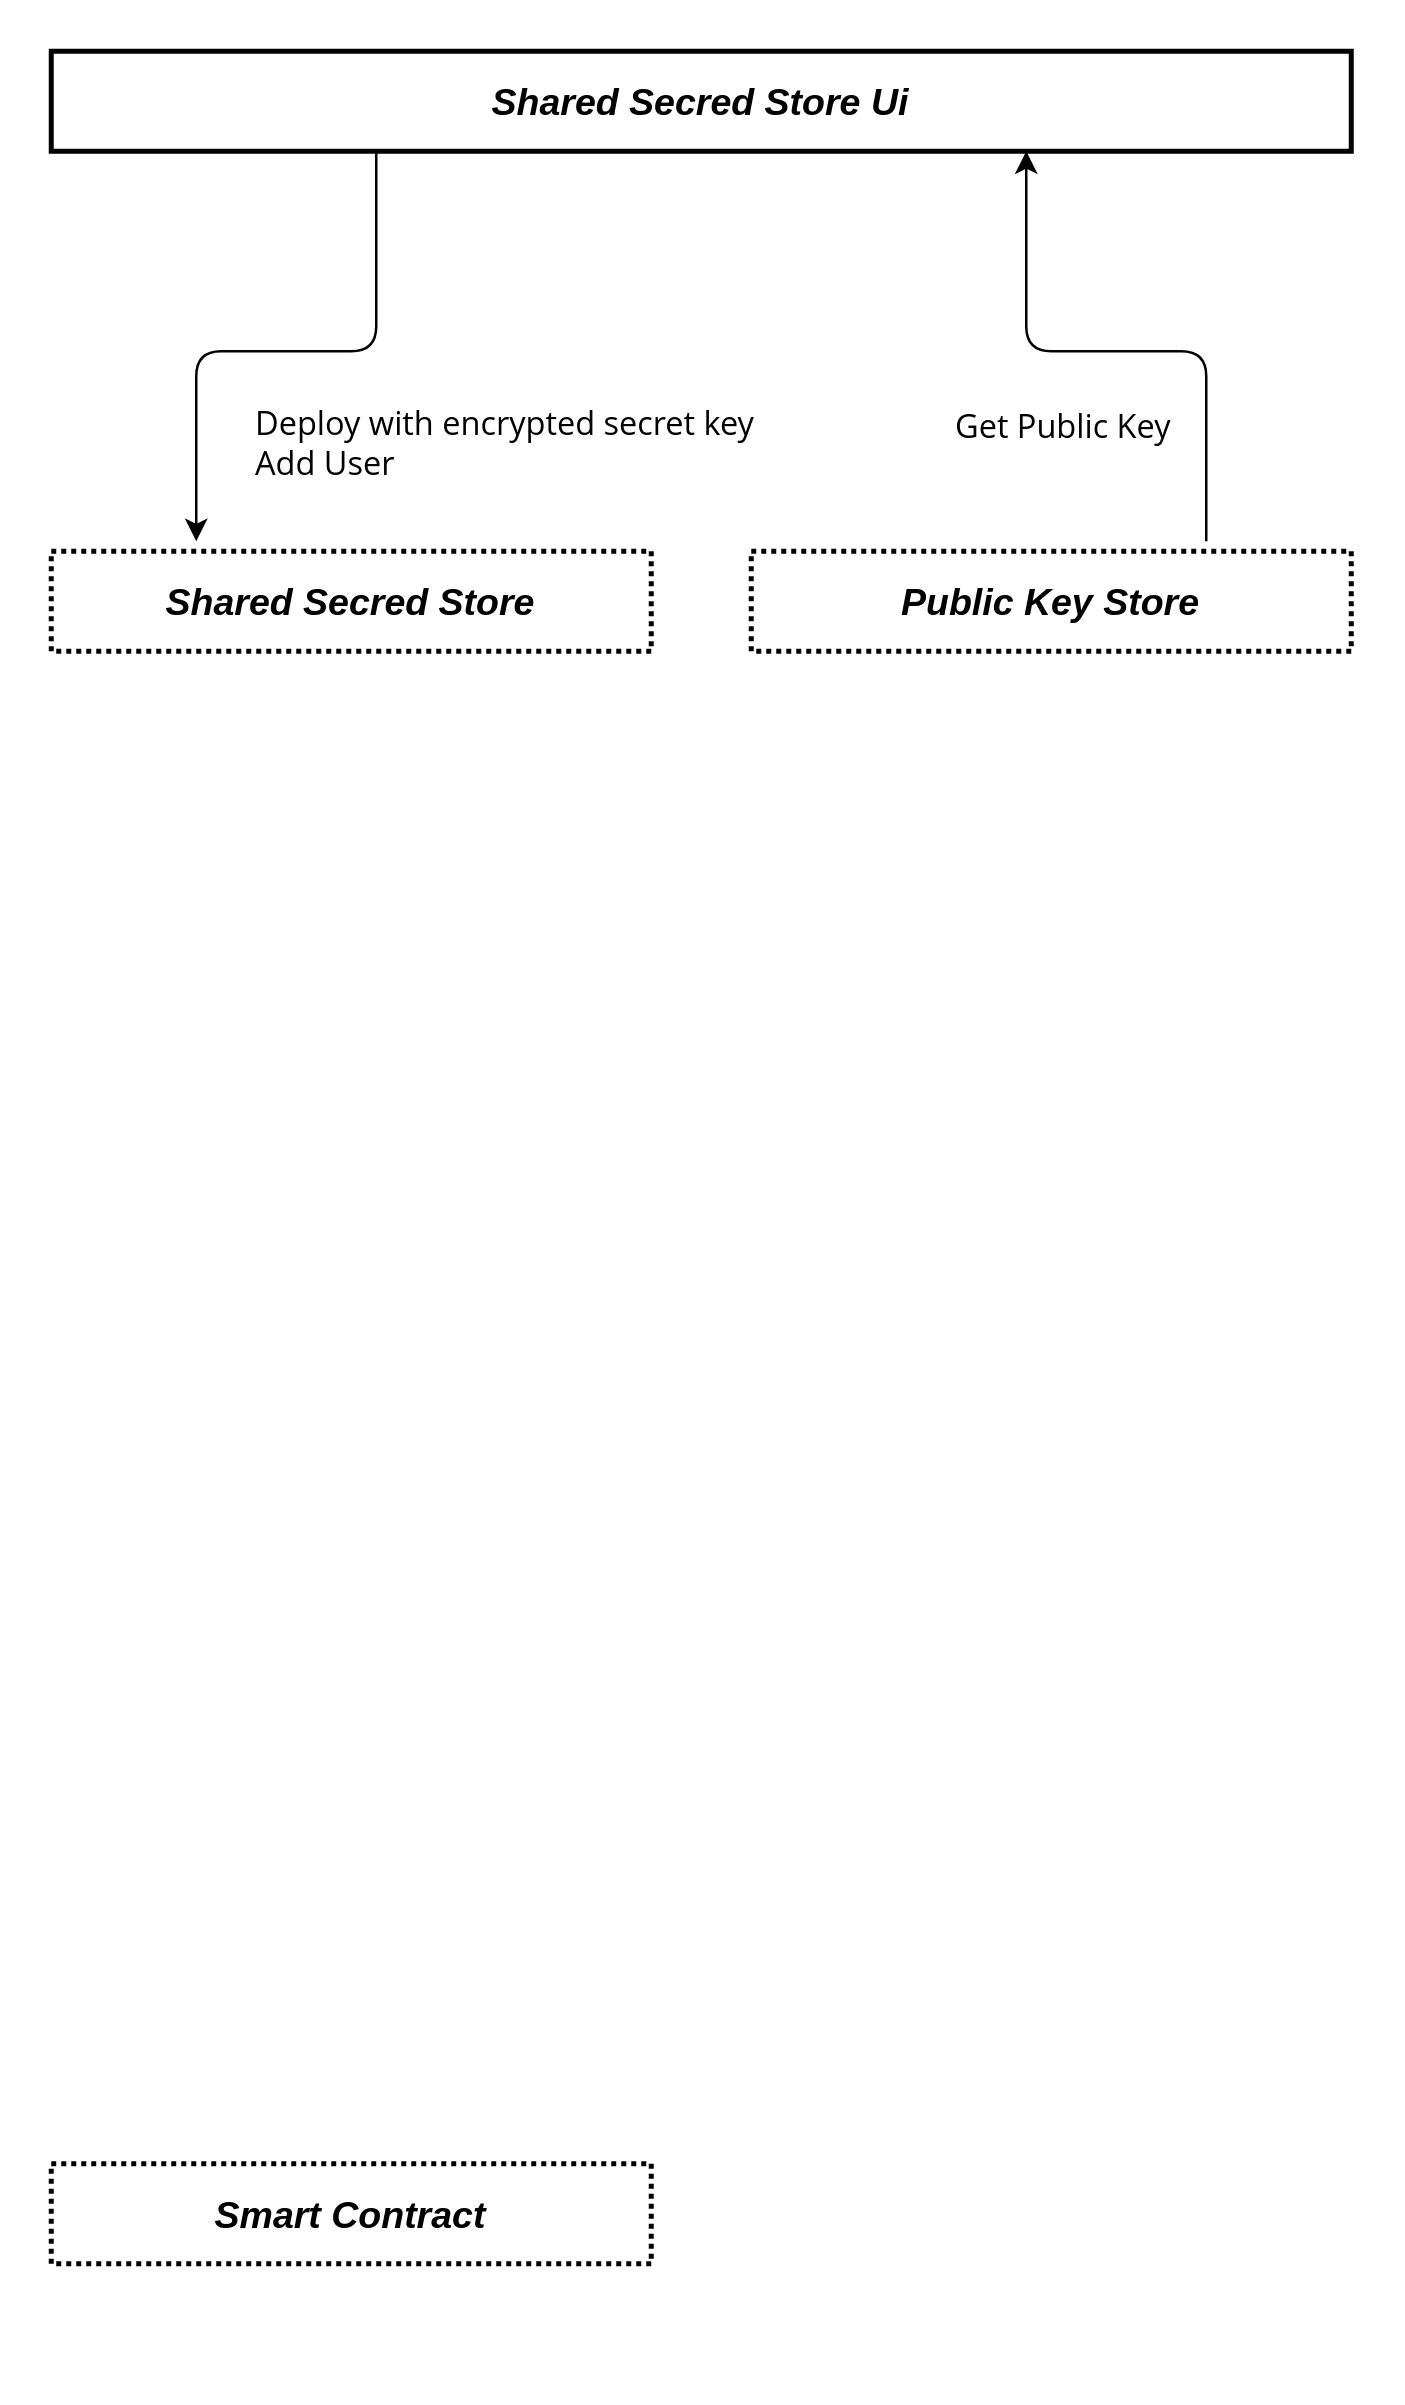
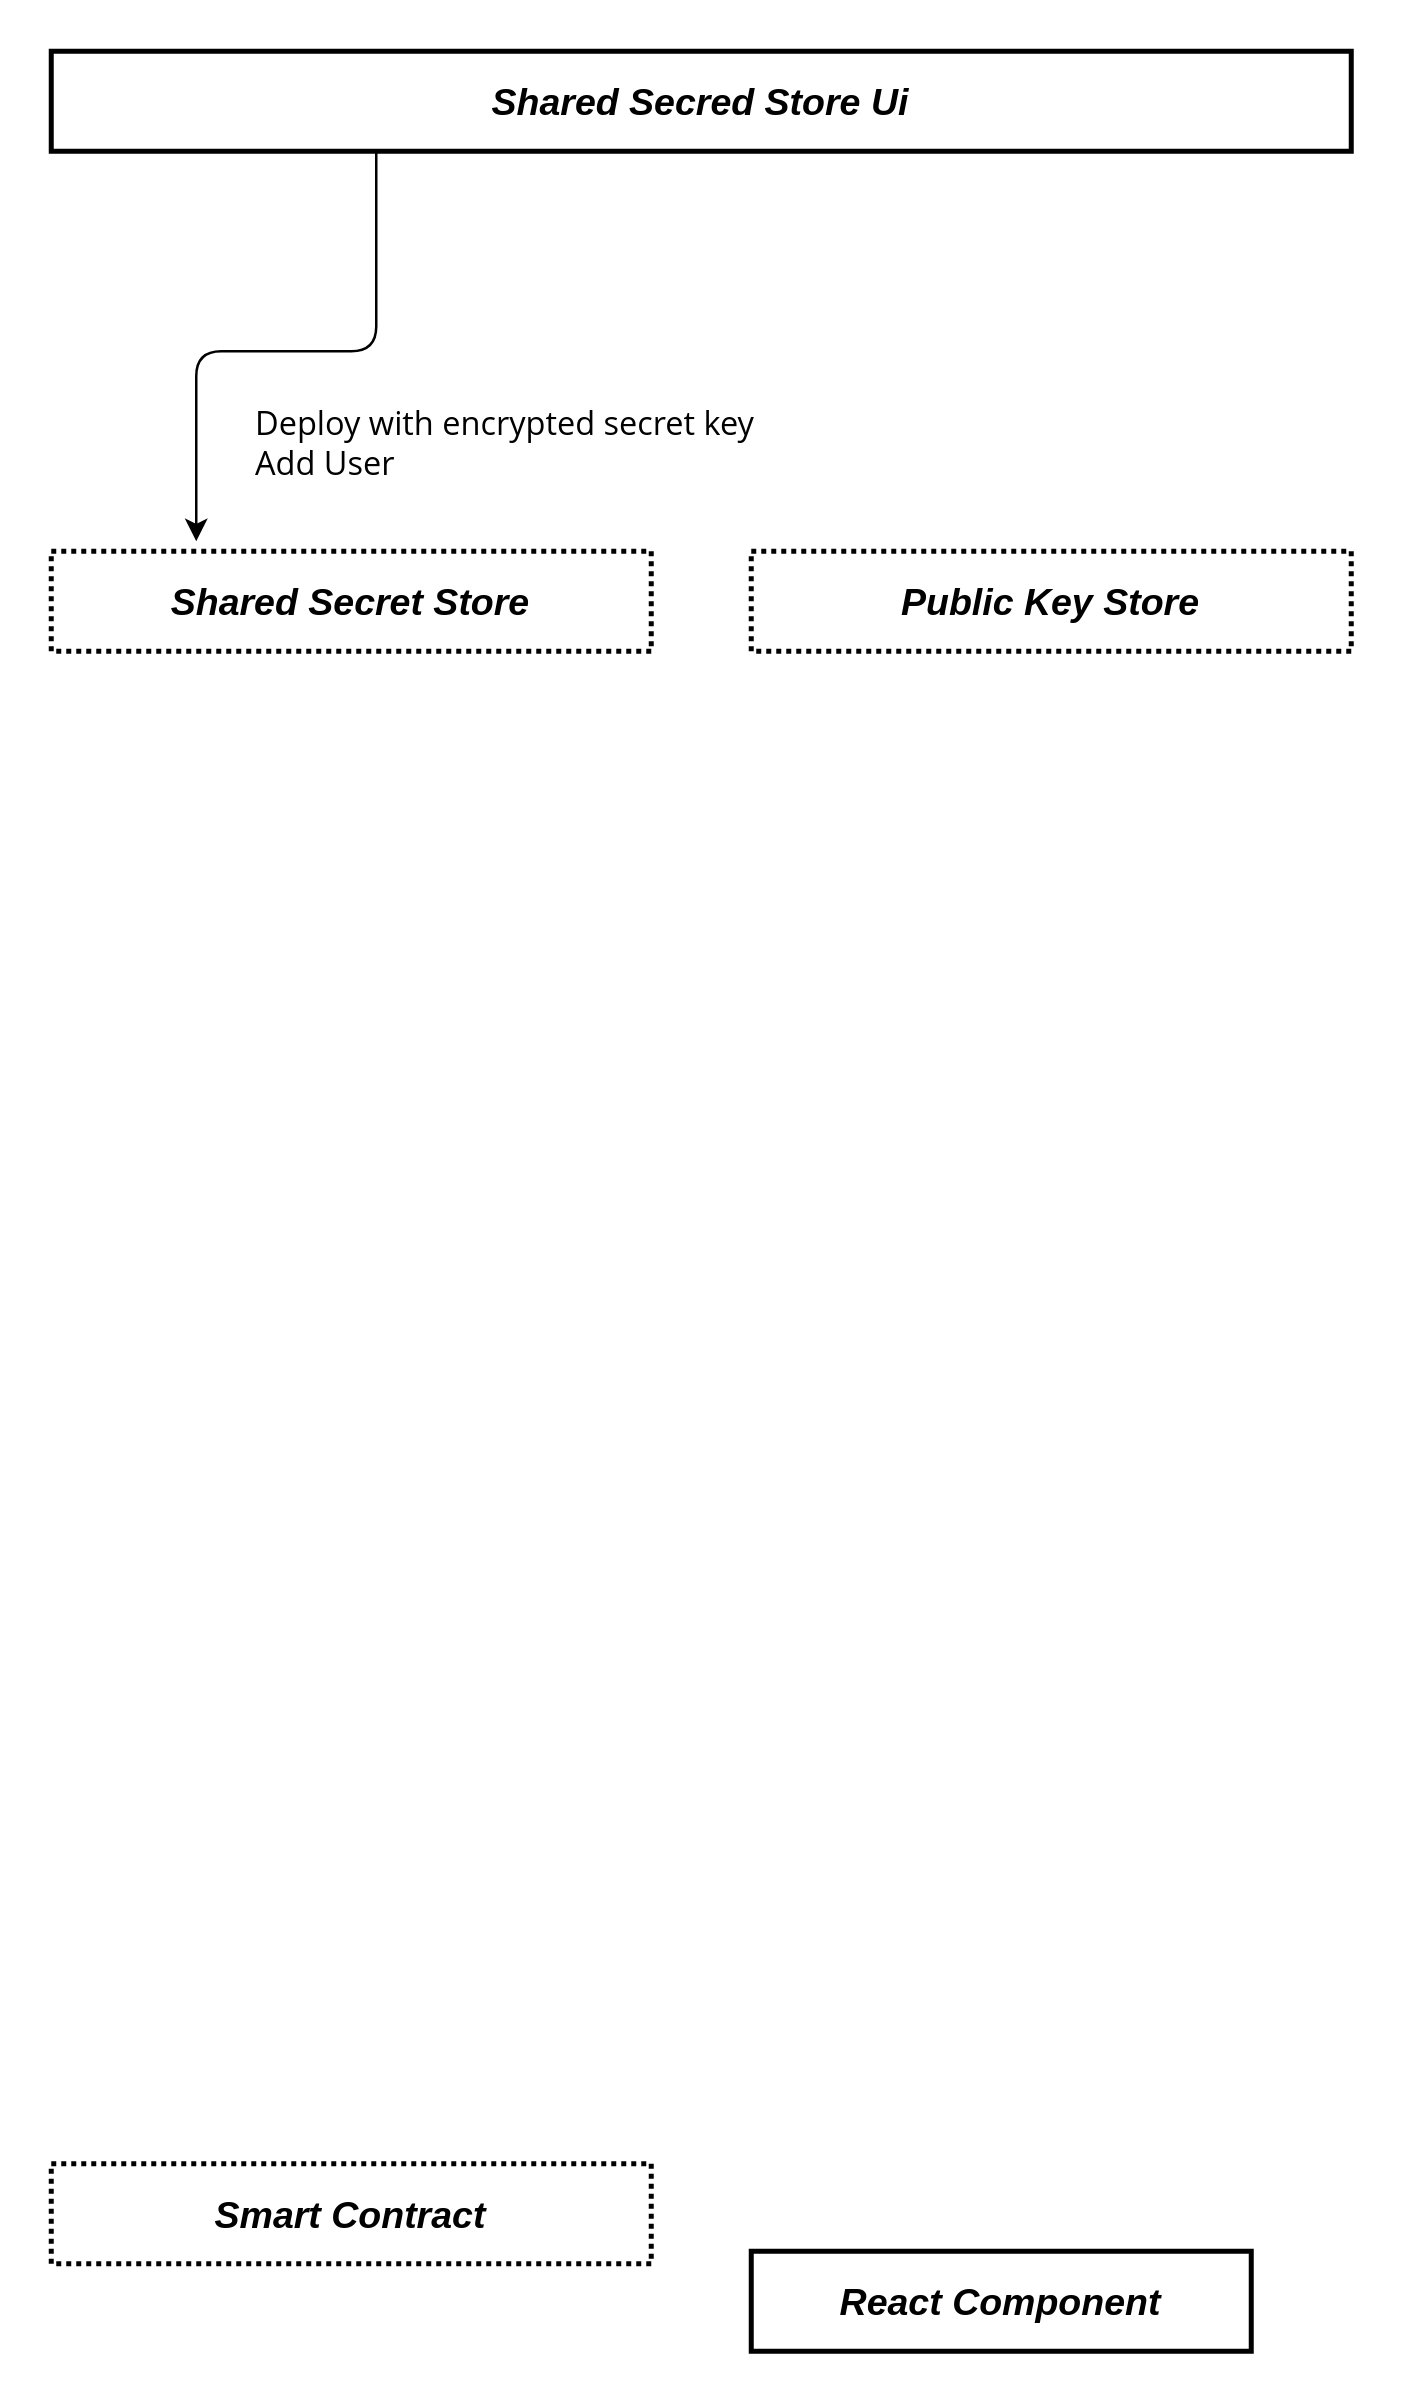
(1119, 351) -> none
(351, 601) -> (351, 601)
none -> (1001, 2301)
